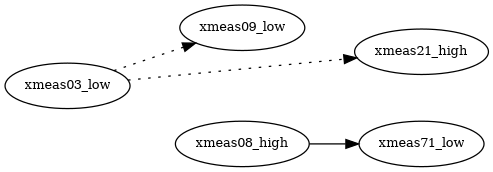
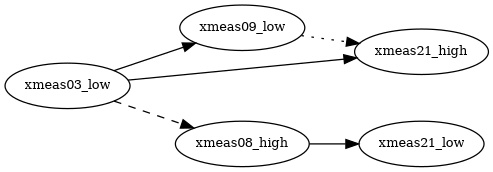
none -> (324, 39)
(149, 59) -> (149, 59)
(236, 70) -> (236, 70)
none -> (148, 113)
(422, 144) -> (422, 144)
